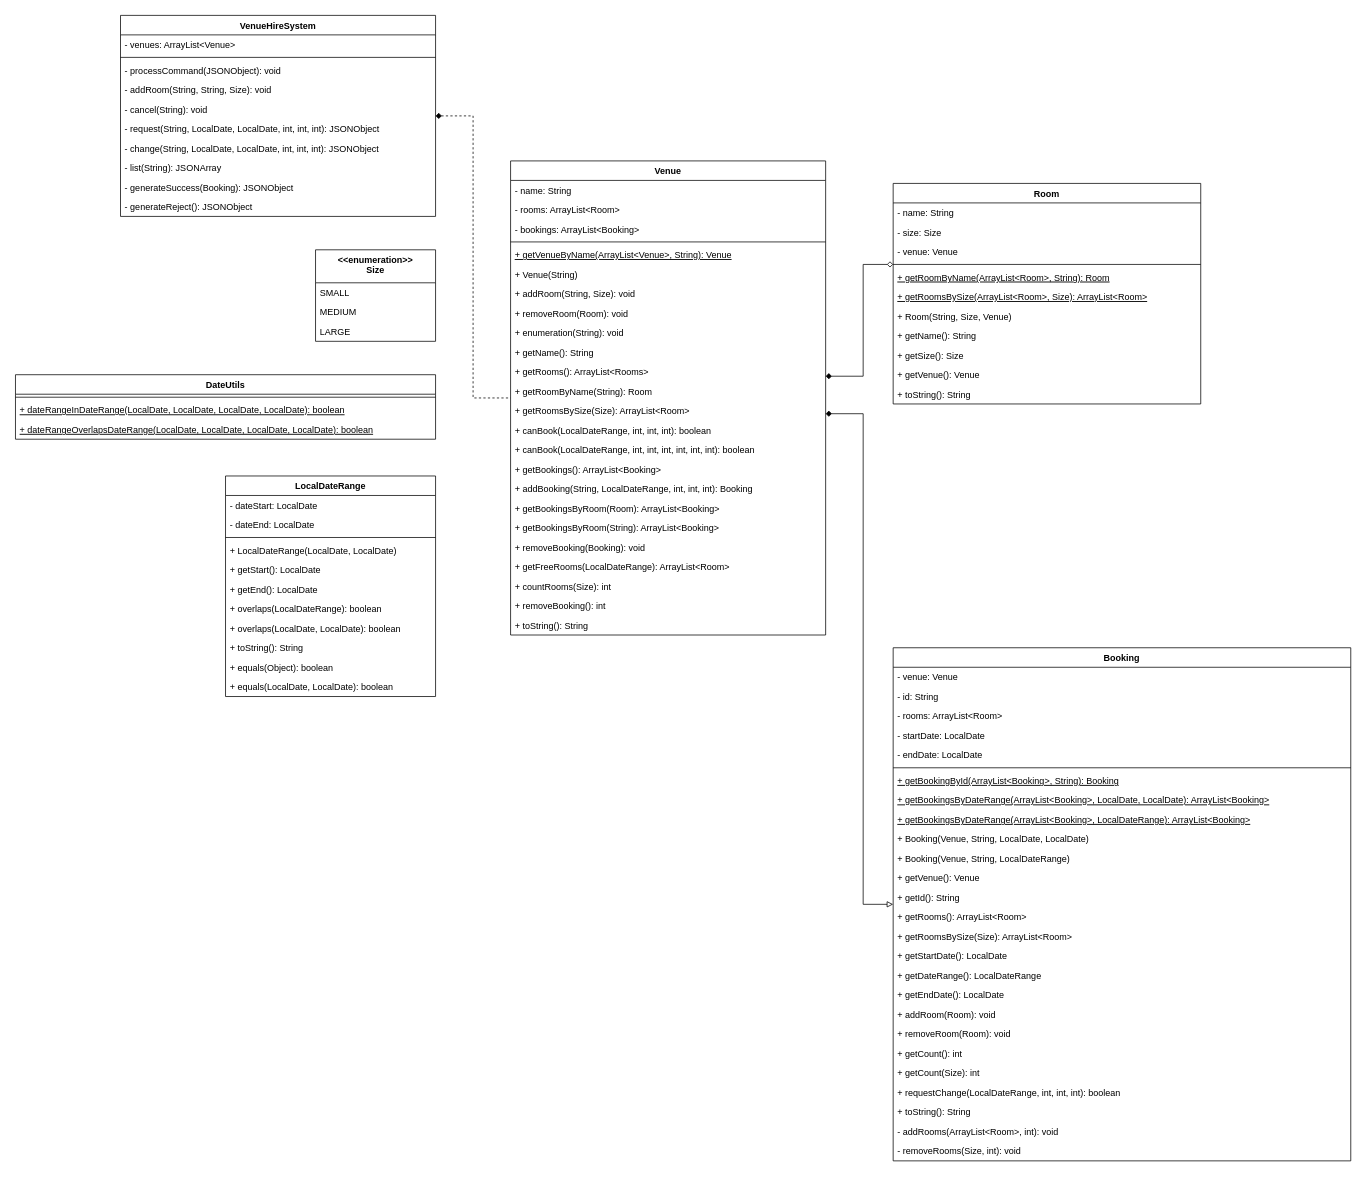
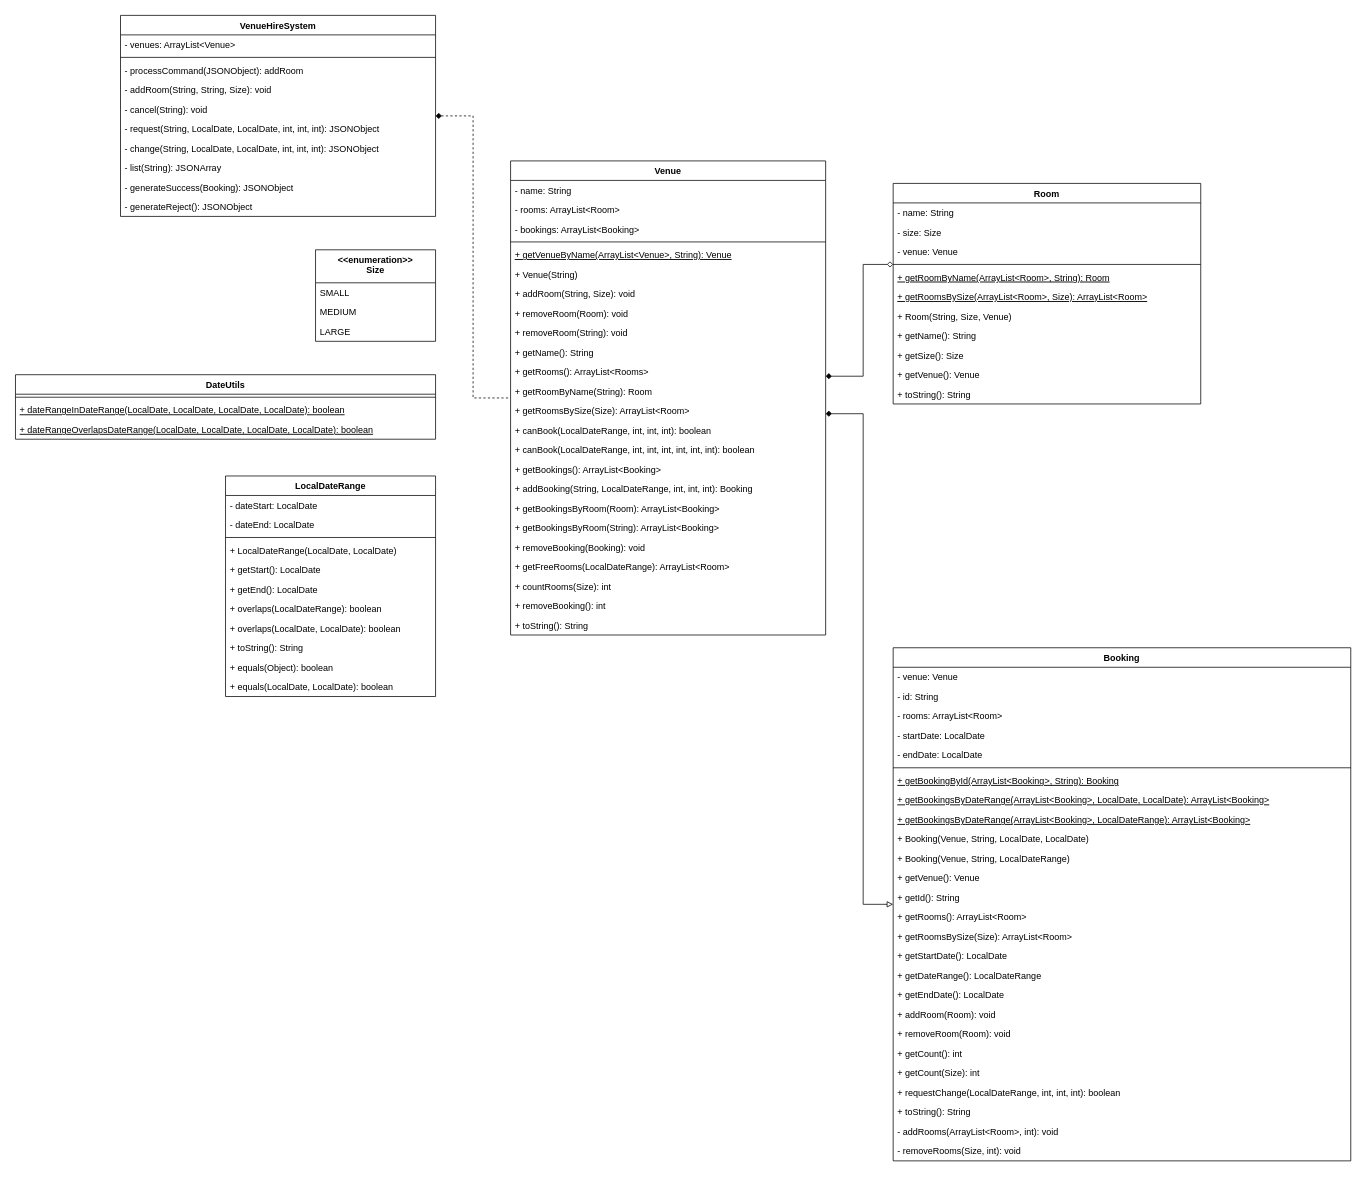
(206, 71) -> (214, 71)
(576, 333) -> (574, 333)
